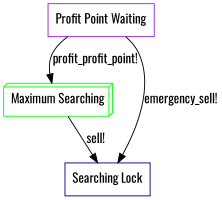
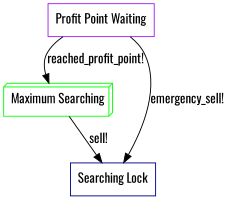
(96, 60) -> (96, 60)
